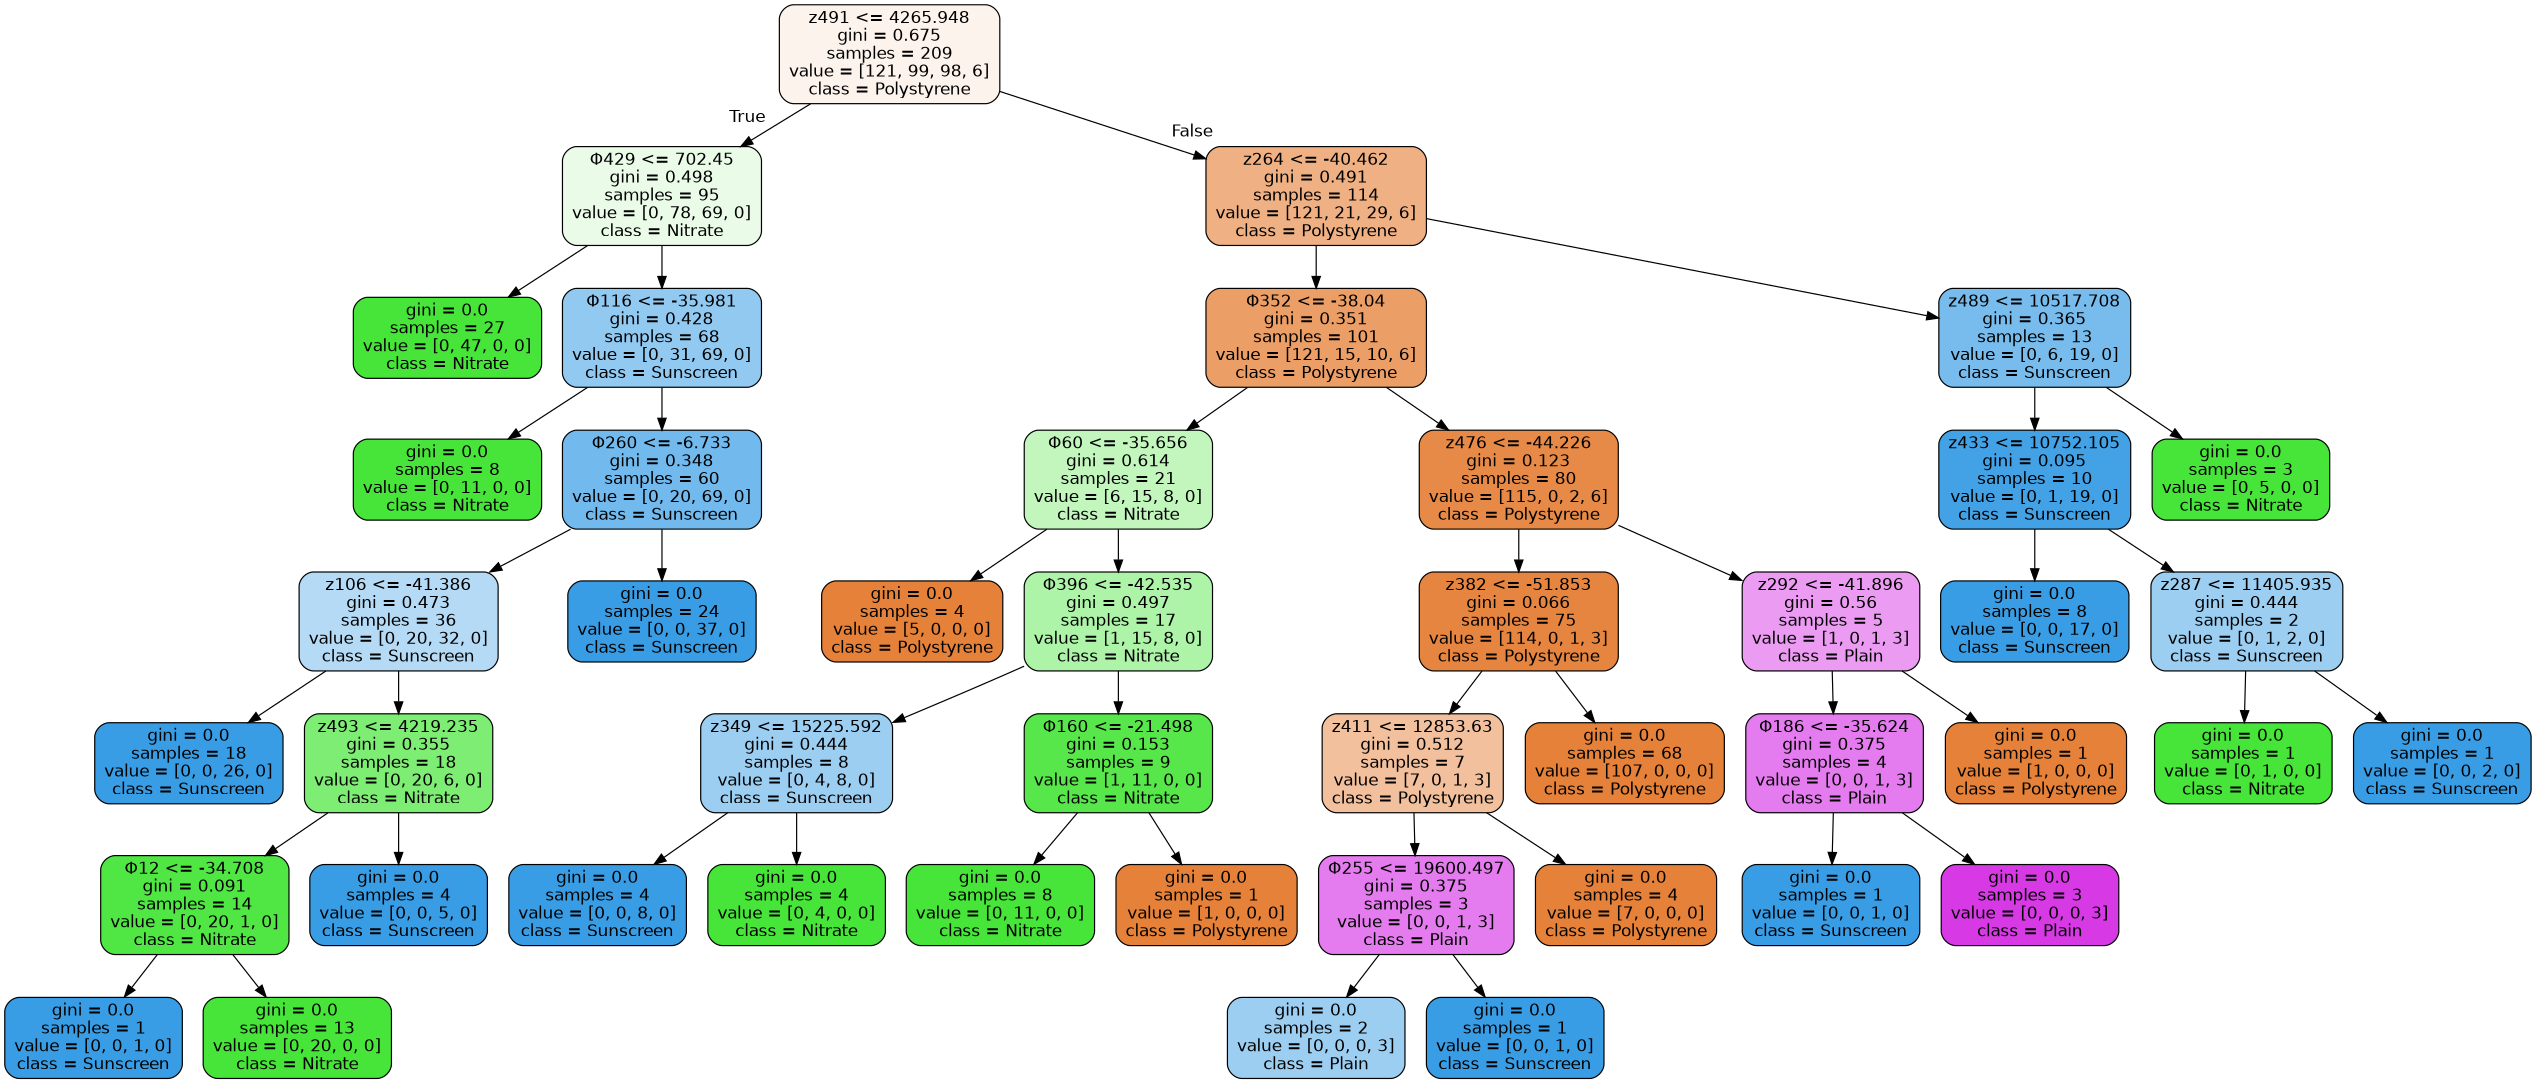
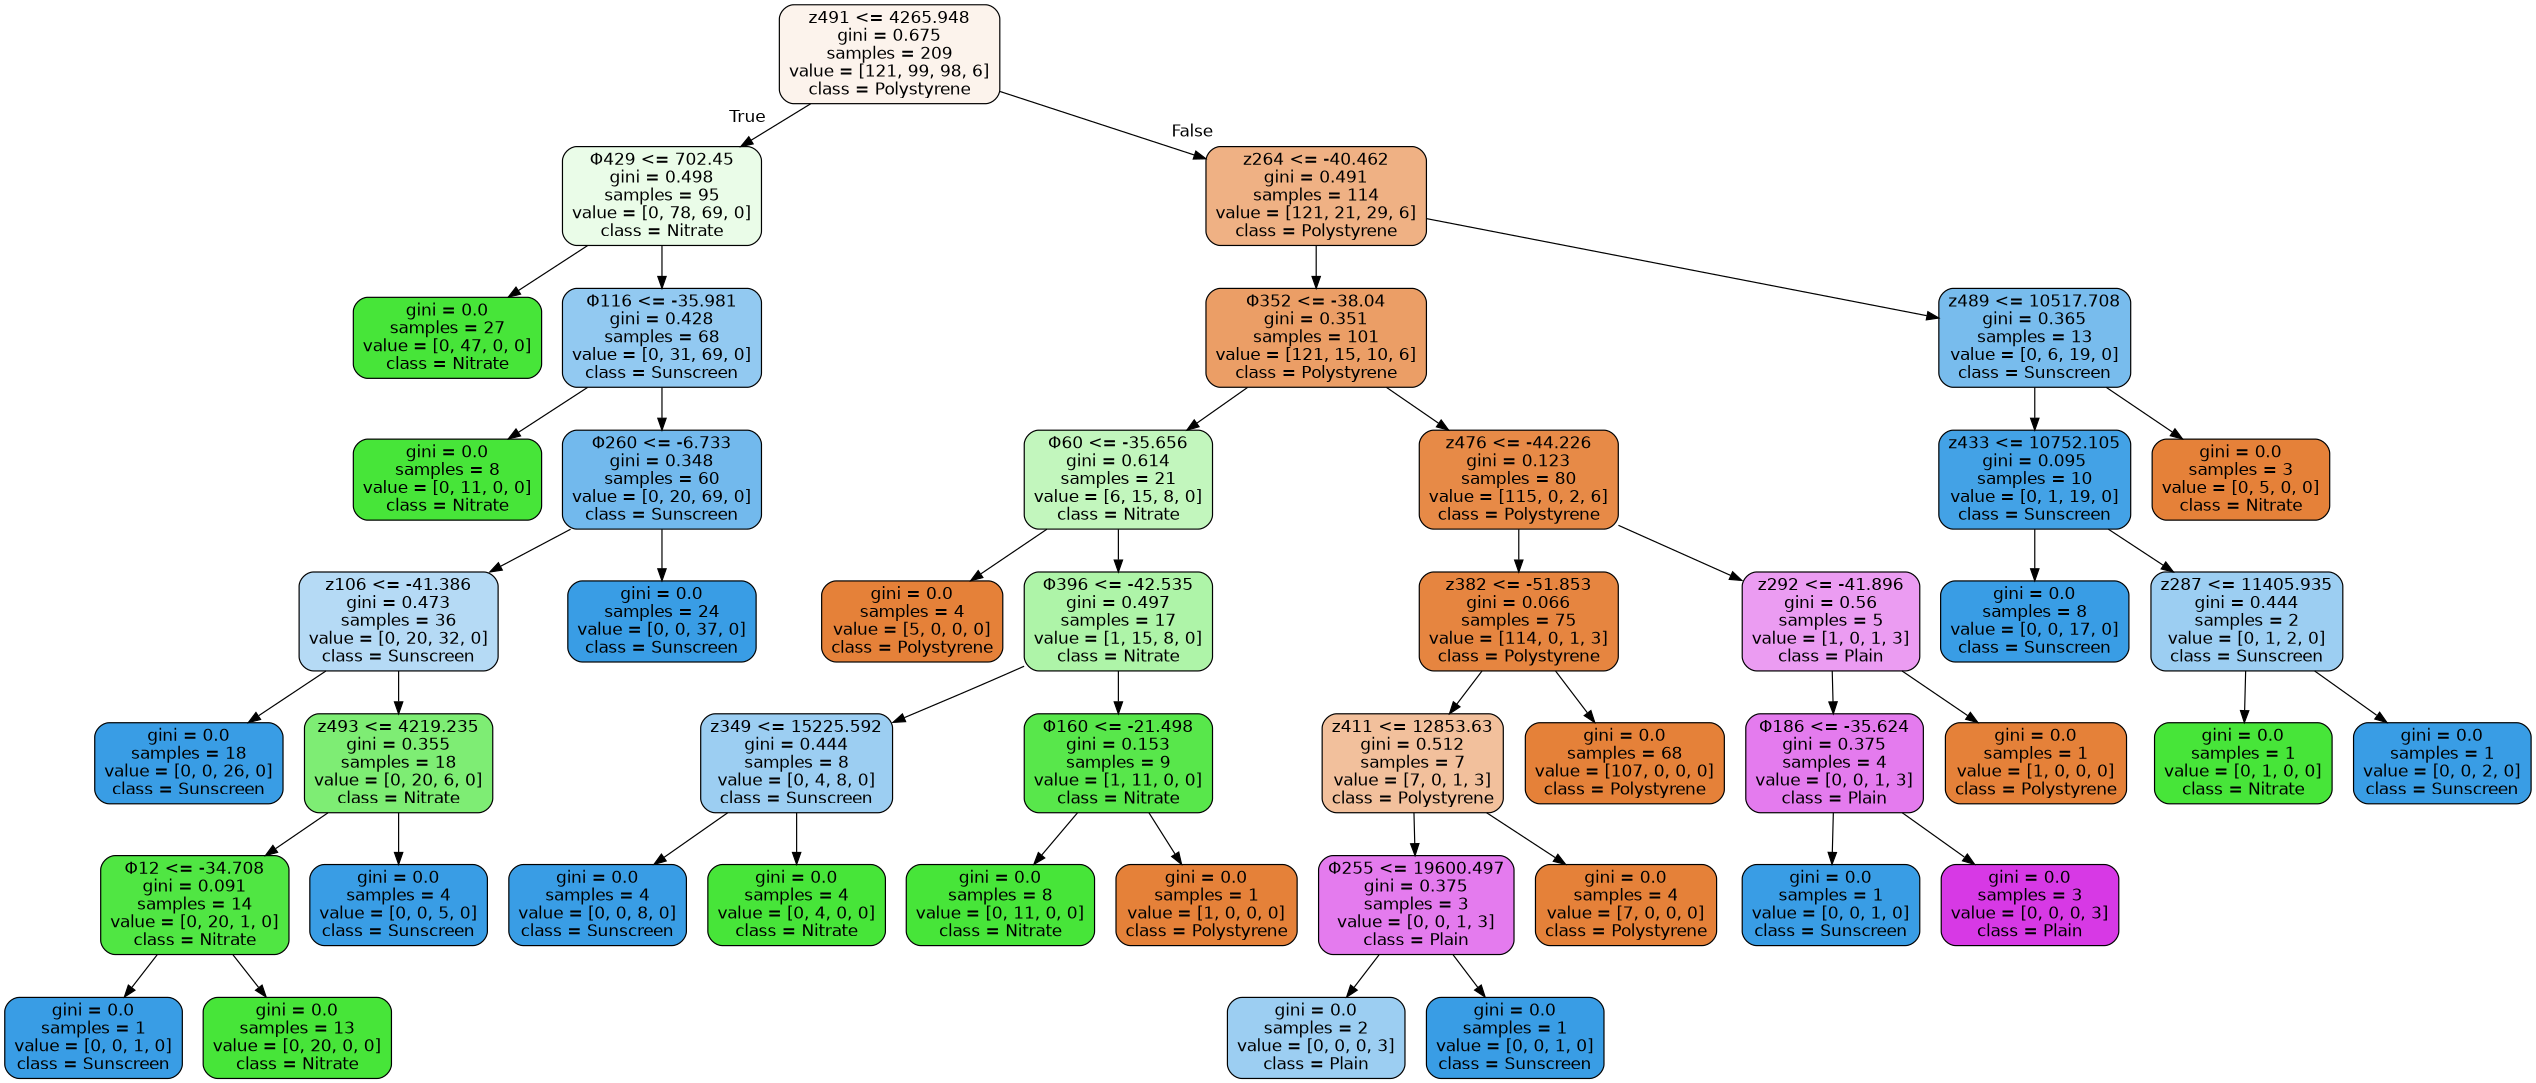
(2241, 480) -> (2241, 480)
